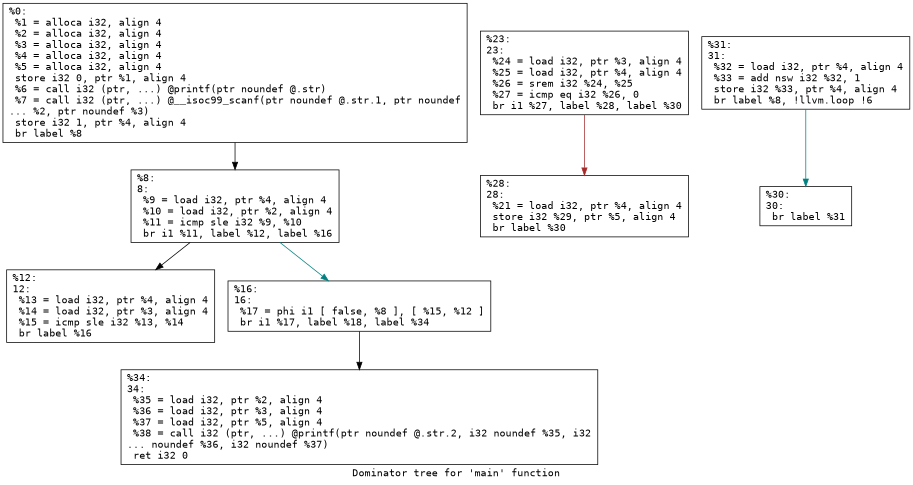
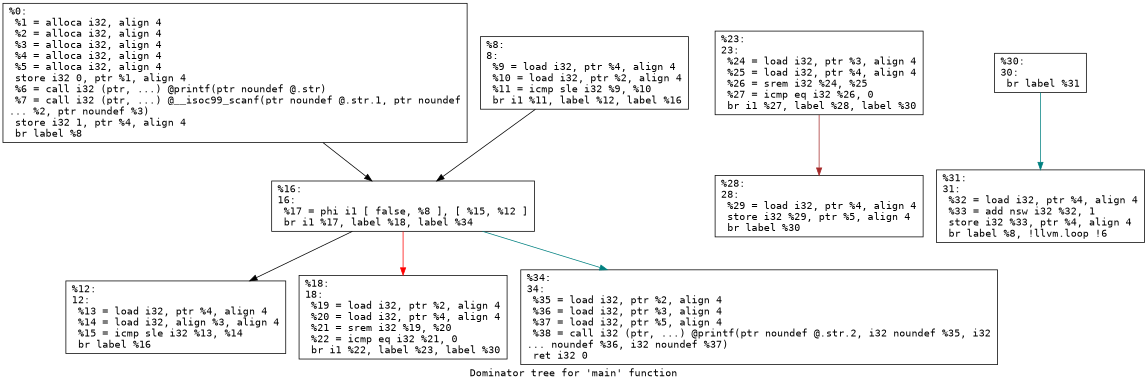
(806, 144) -> (1040, 127)
(235, 152) -> (344, 159)
(584, 206) -> (819, 206)
(176, 254) -> (304, 254)
(301, 259) -> (489, 143)
(111, 311) -> (176, 322)
none -> (403, 317)
(359, 347) -> (541, 249)
